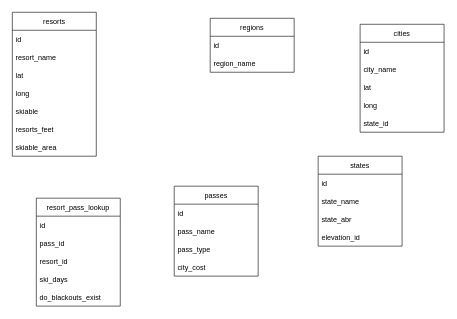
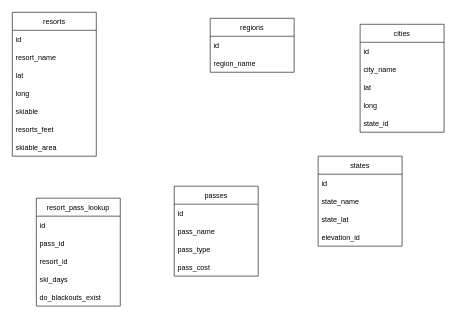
(340, 220) -> (339, 220)
(195, 268) -> (196, 268)
